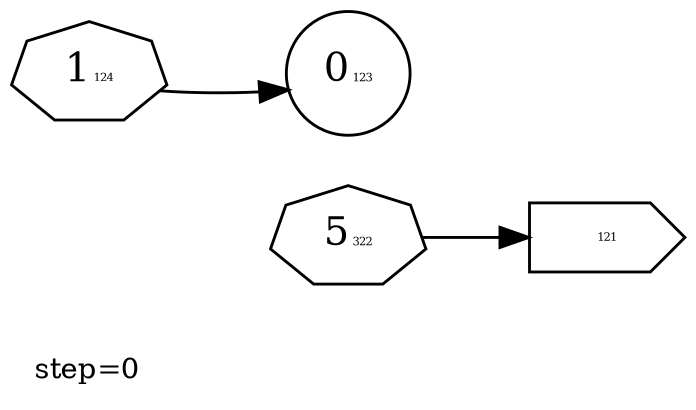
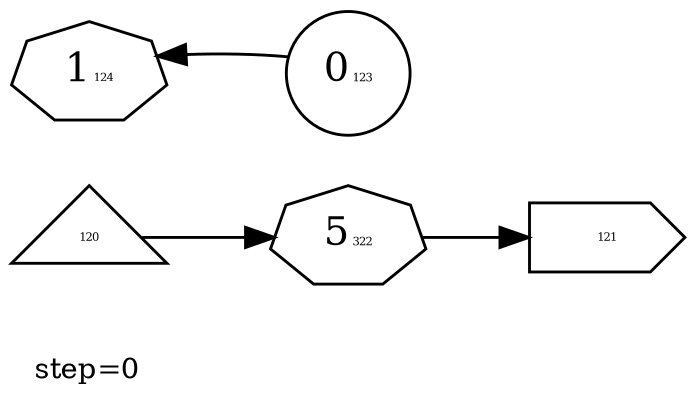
(209, 93) -> (237, 54)
none -> (89, 237)
